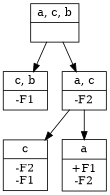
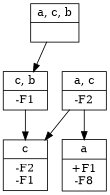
(68, 53) -> none
none -> (25, 121)
(84, 181) -> (84, 181)
